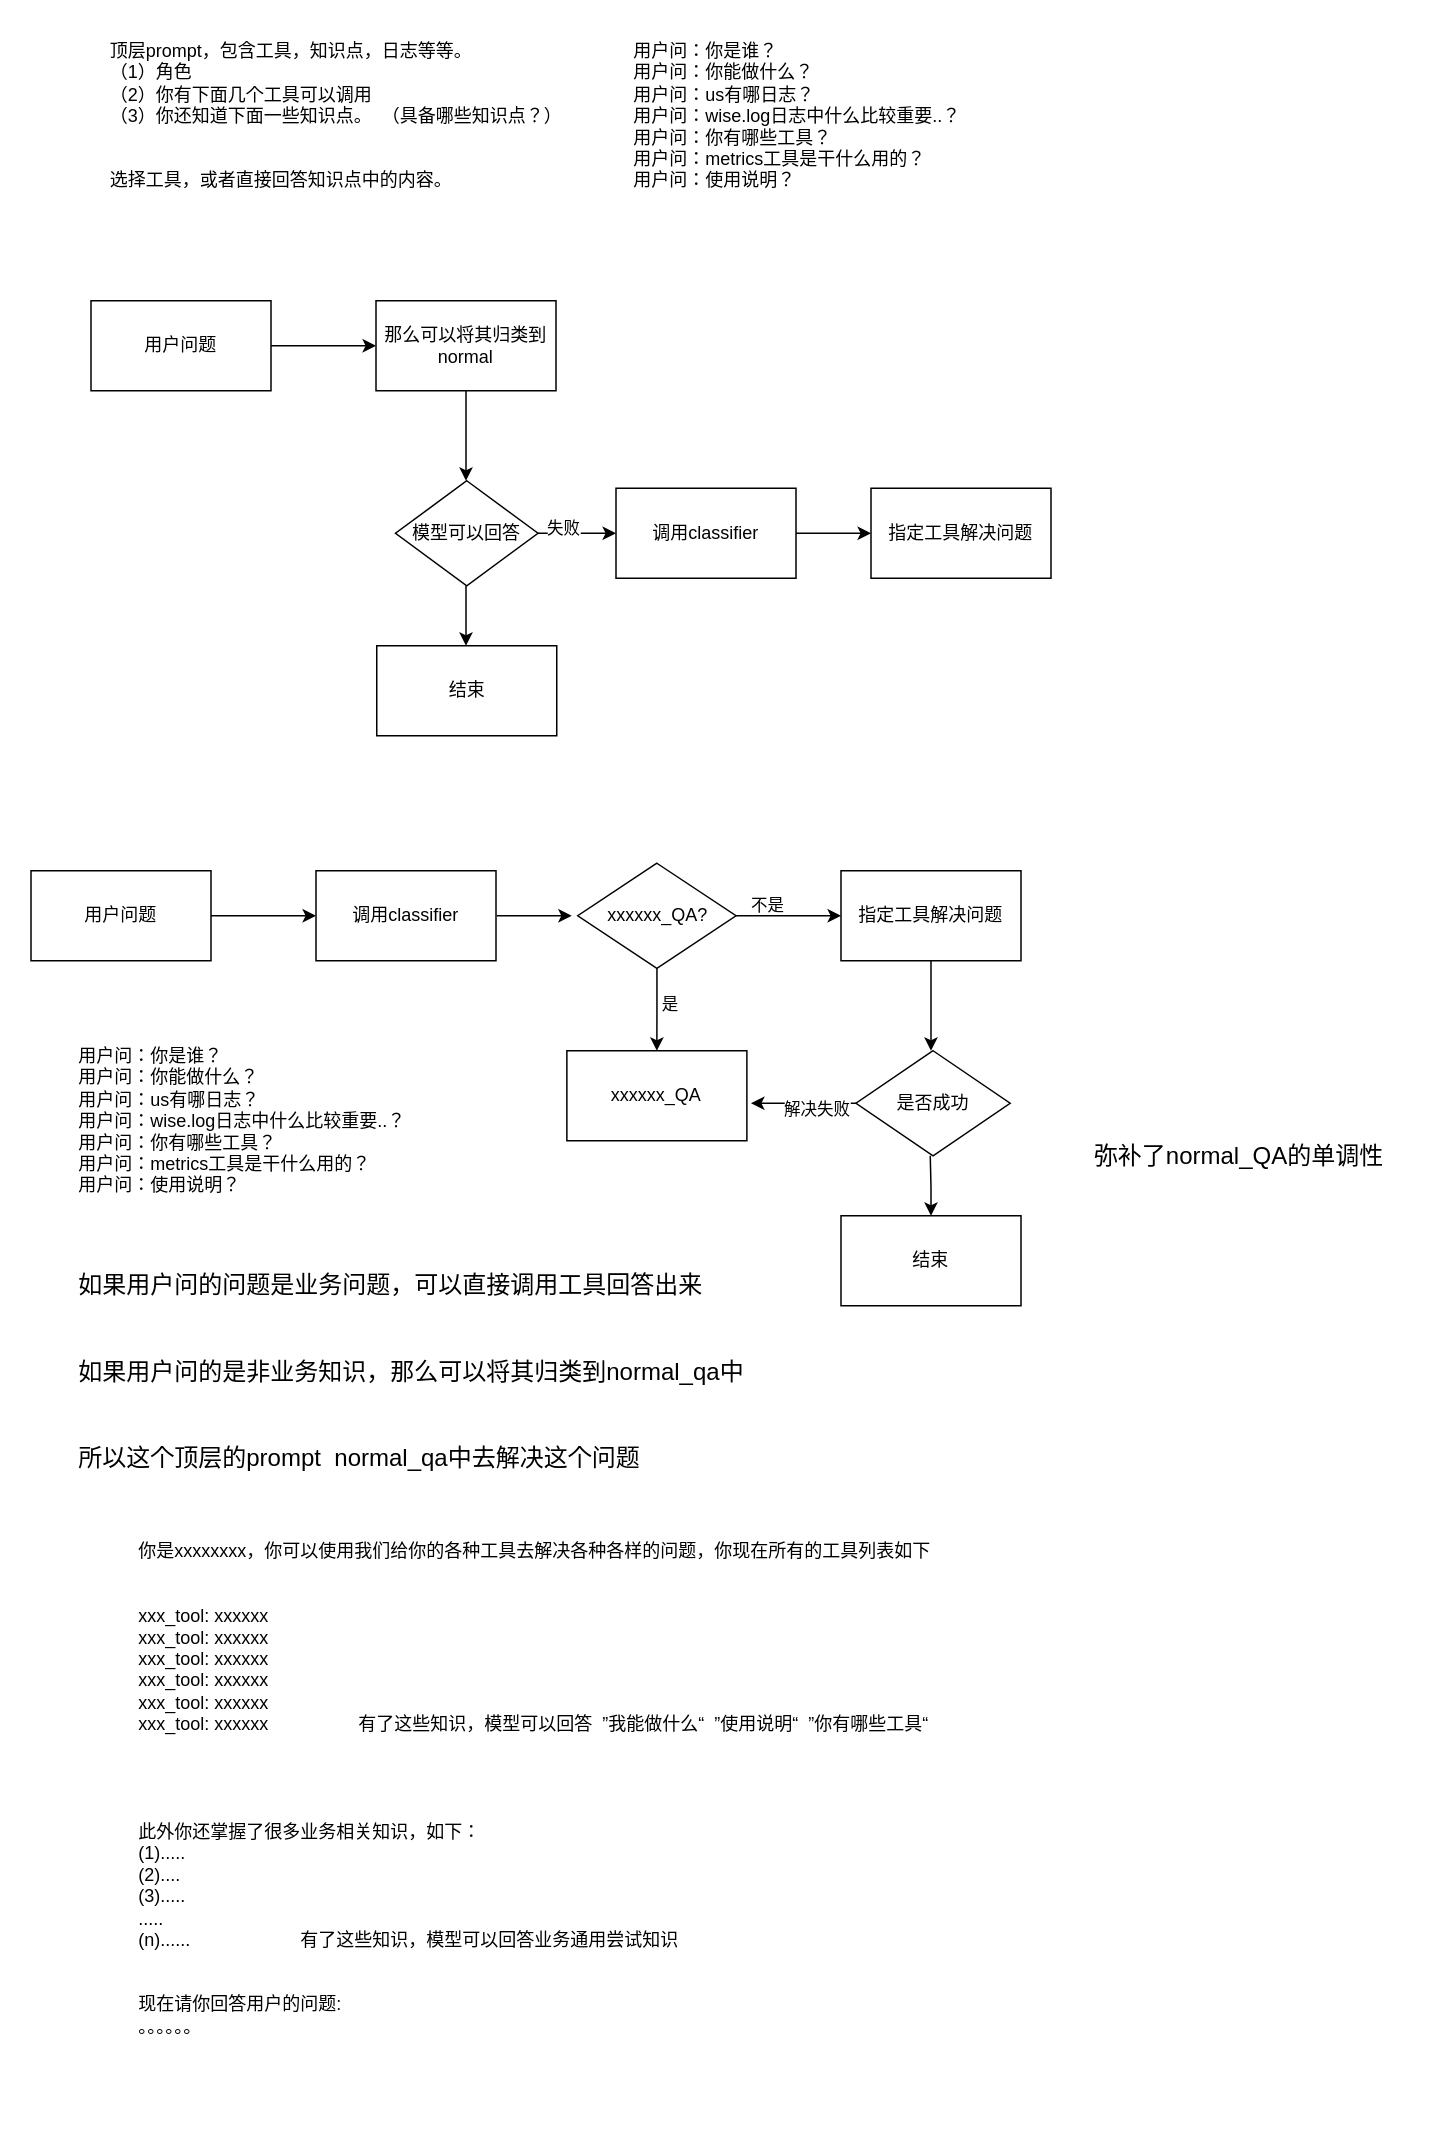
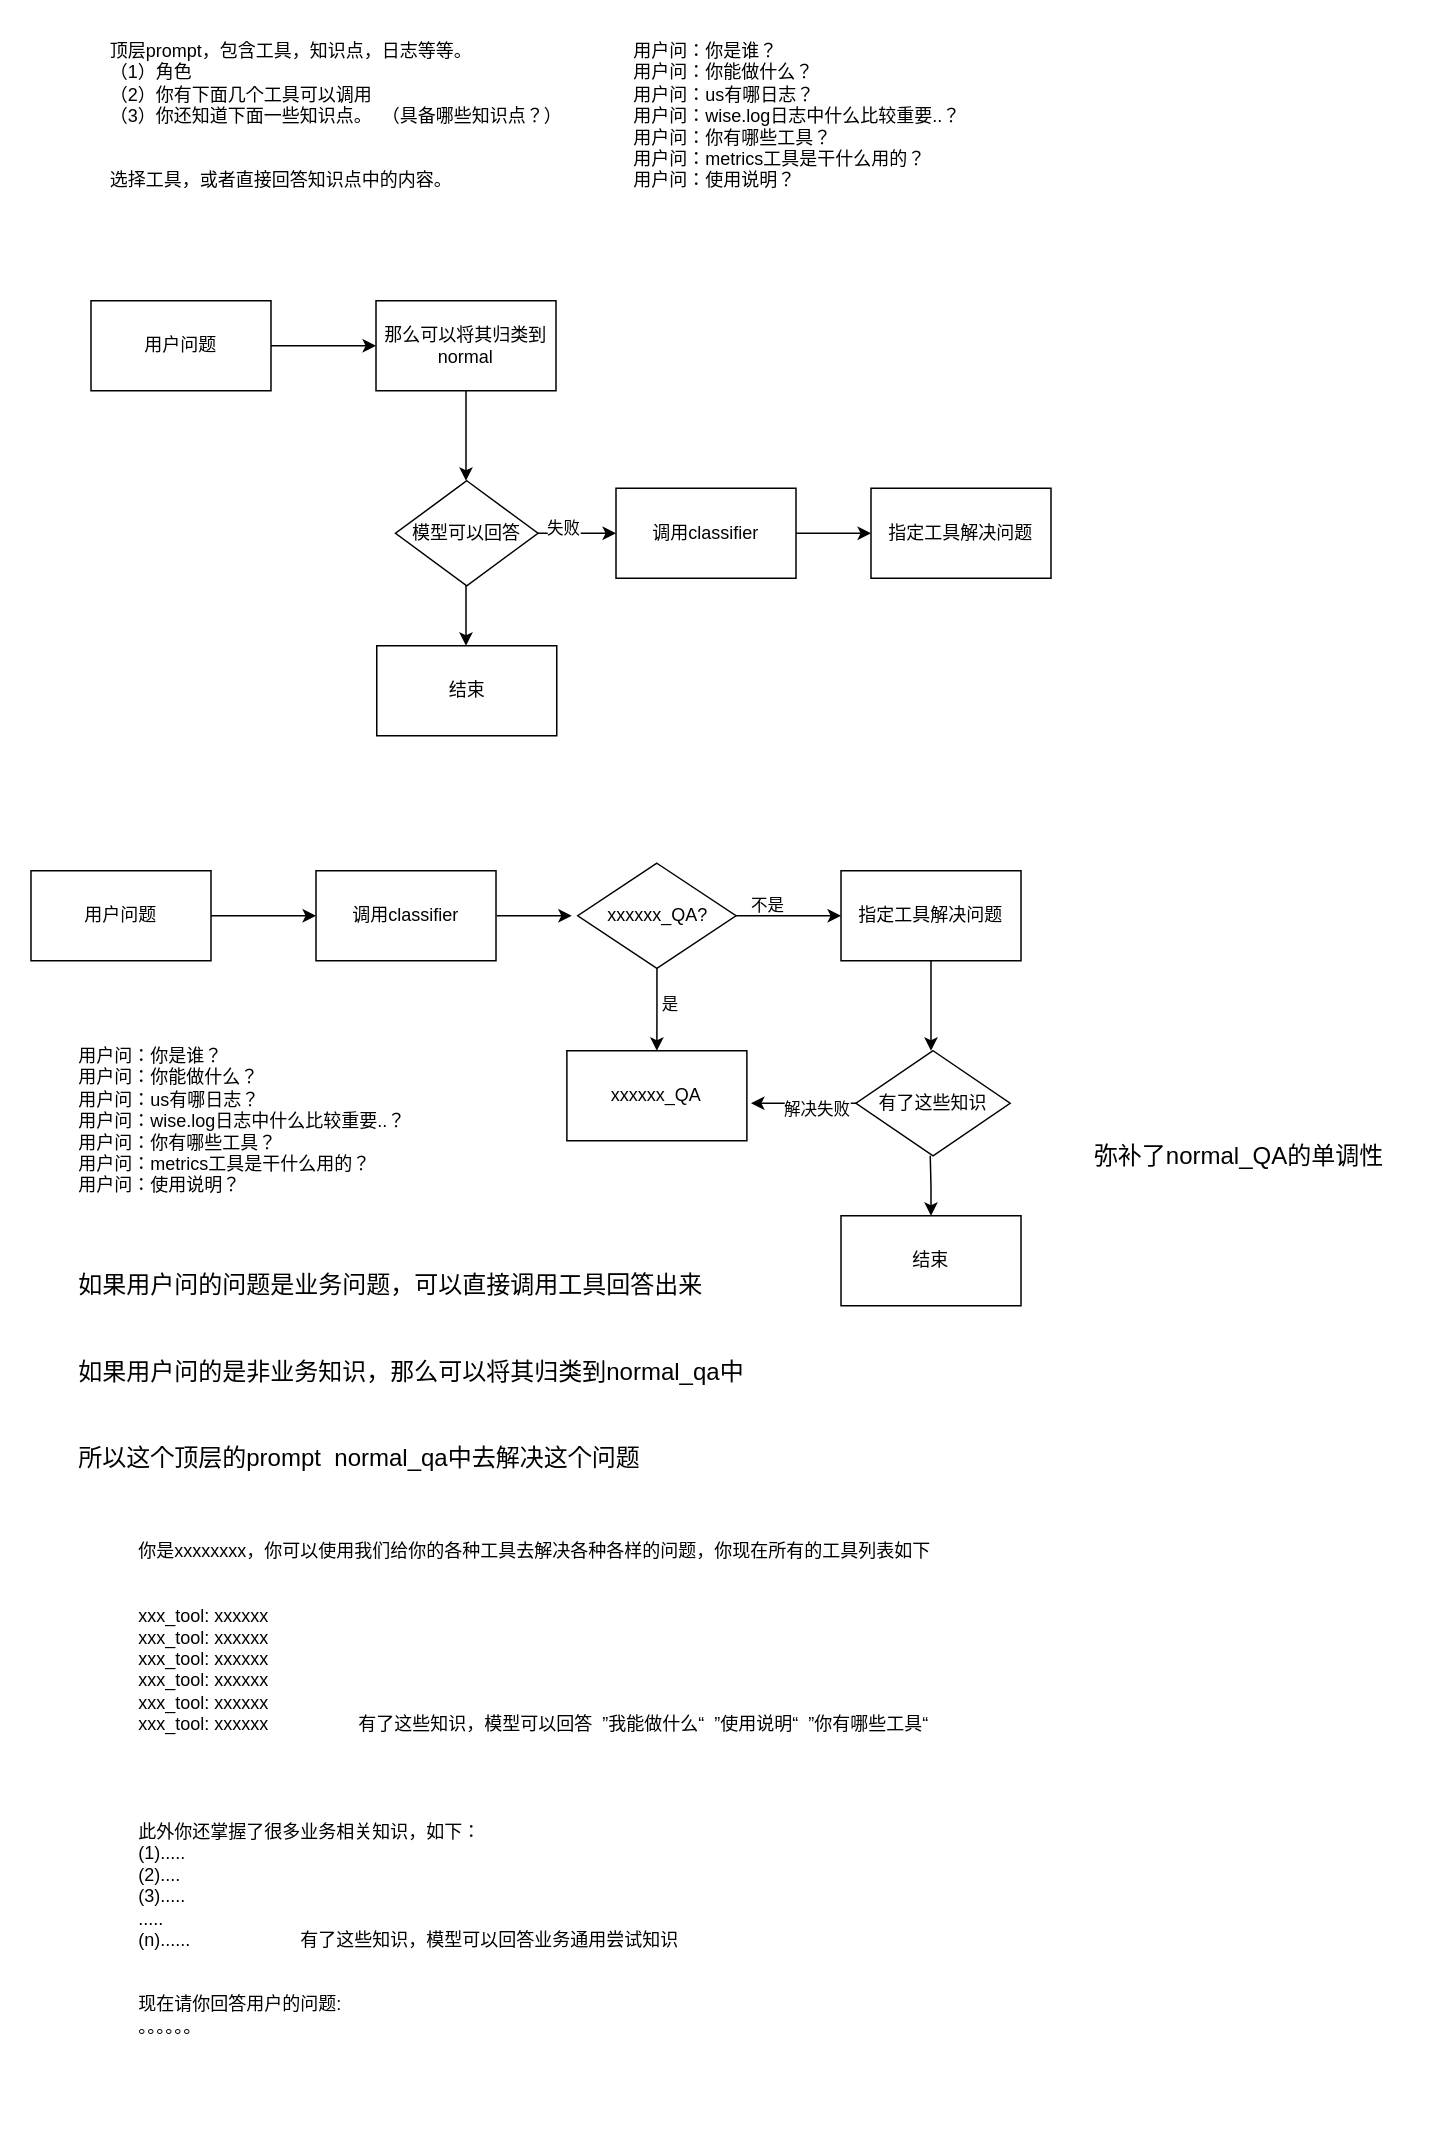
(933, 1103) -> (933, 1103)
